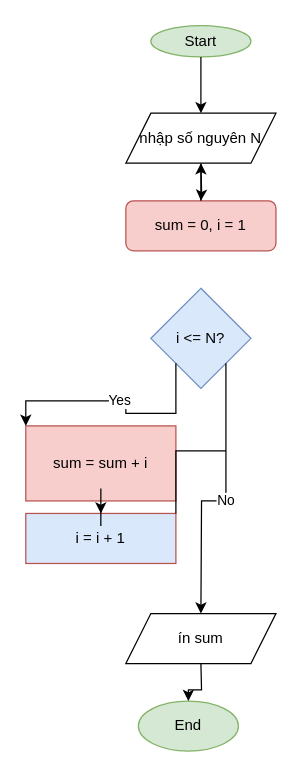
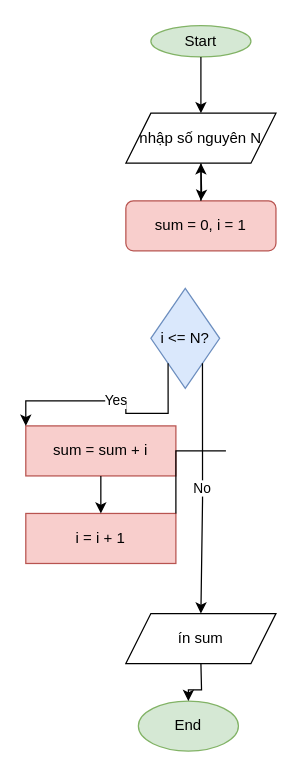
(201, 338) -> (185, 338)
(101, 463) -> (101, 451)
(101, 538) -> (101, 538)
